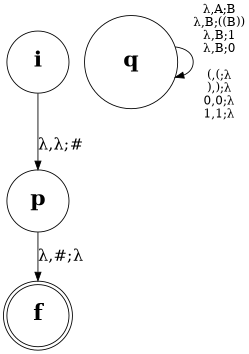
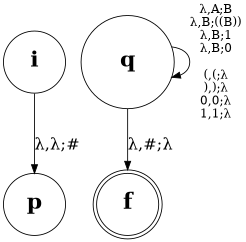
(38, 252) -> (128, 135)
